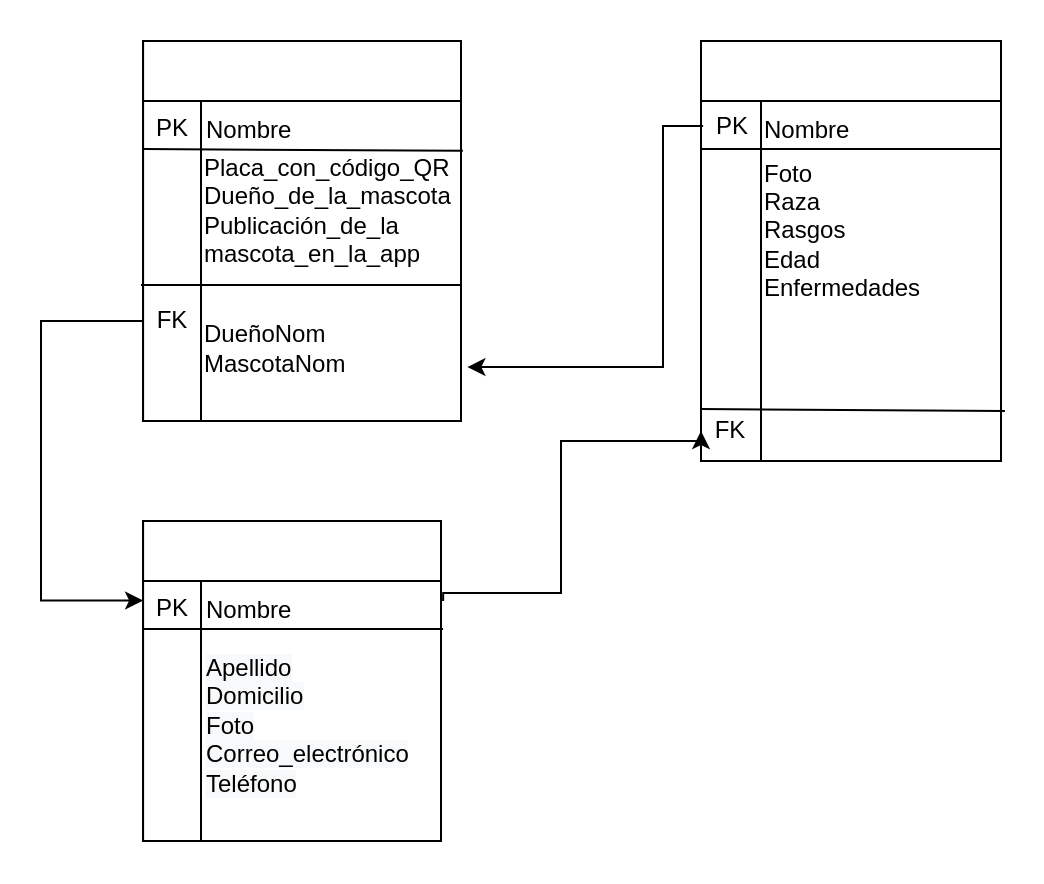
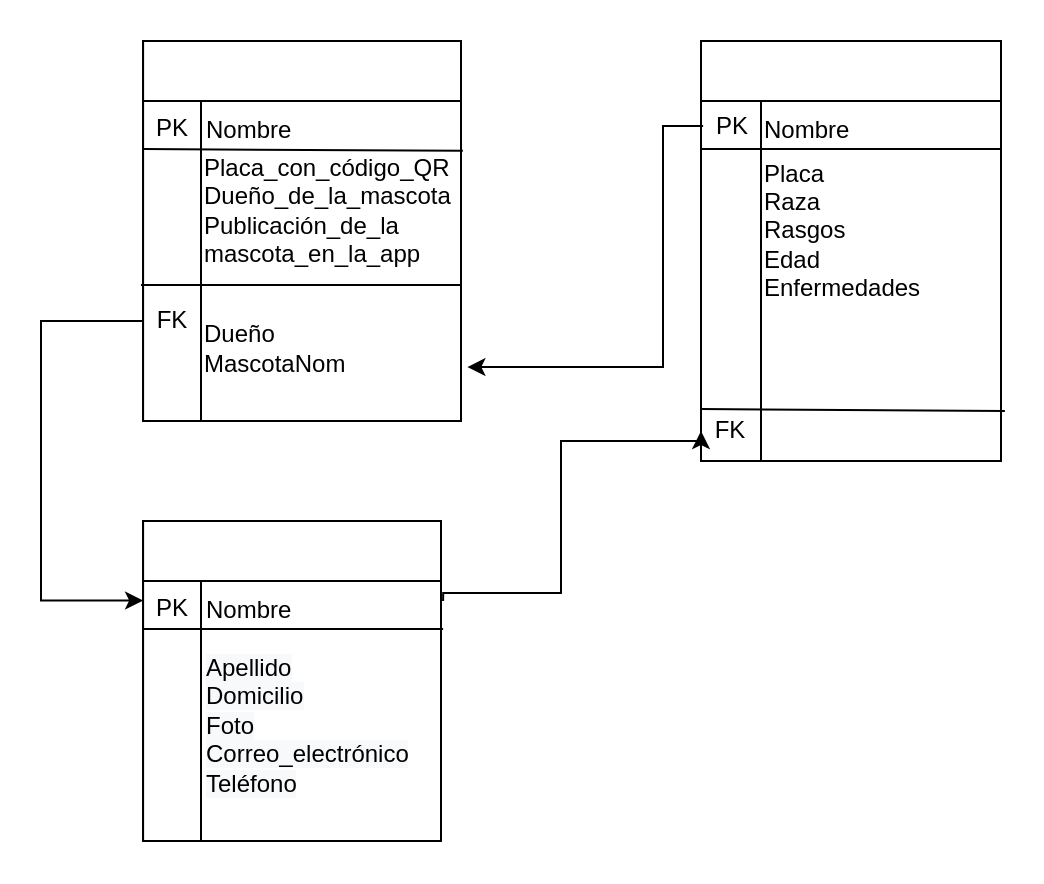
(846, 231) -> (846, 231)
(272, 349) -> (272, 349)
